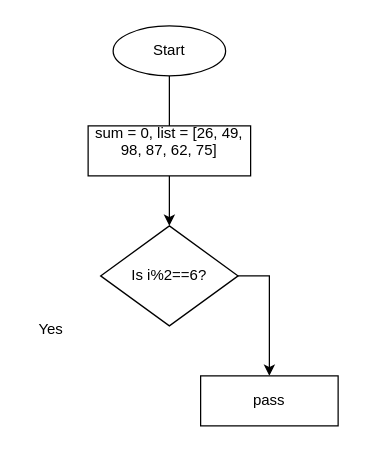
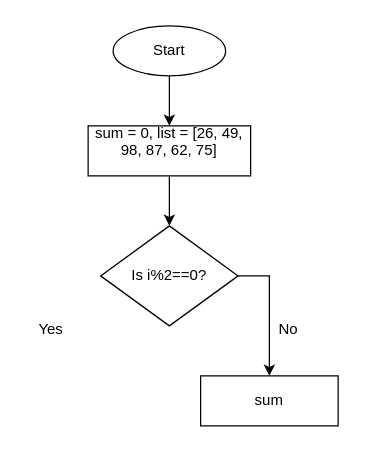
(169, 119) -> (169, 116)
(169, 276) -> (169, 276)
none -> (288, 329)
(269, 401) -> (269, 401)
